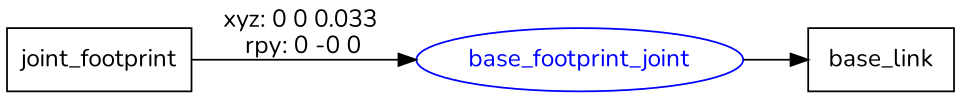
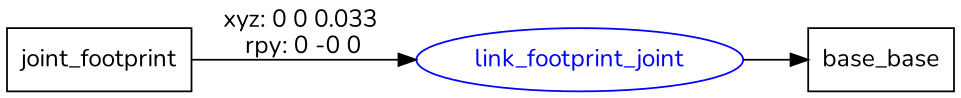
(580, 60) -> (580, 60)
(881, 60) -> (881, 60)
